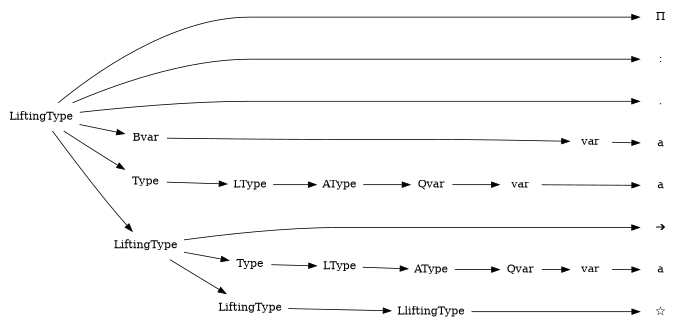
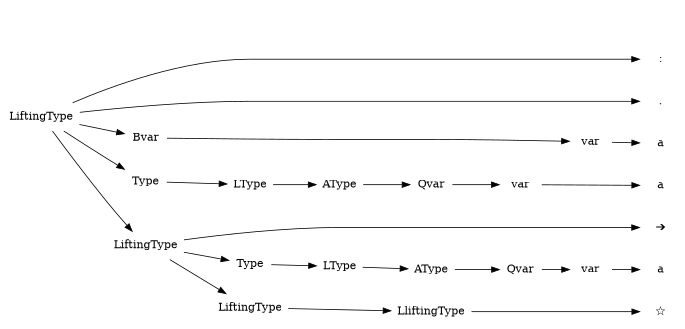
(661, 17) -> none
